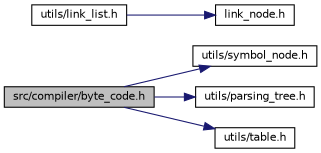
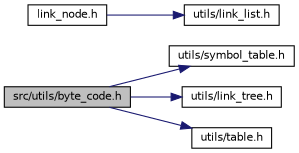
(166, 15) -> (140, 15)
(255, 56) -> (232, 56)
(79, 97) -> (67, 97)
(255, 97) -> (232, 97)
